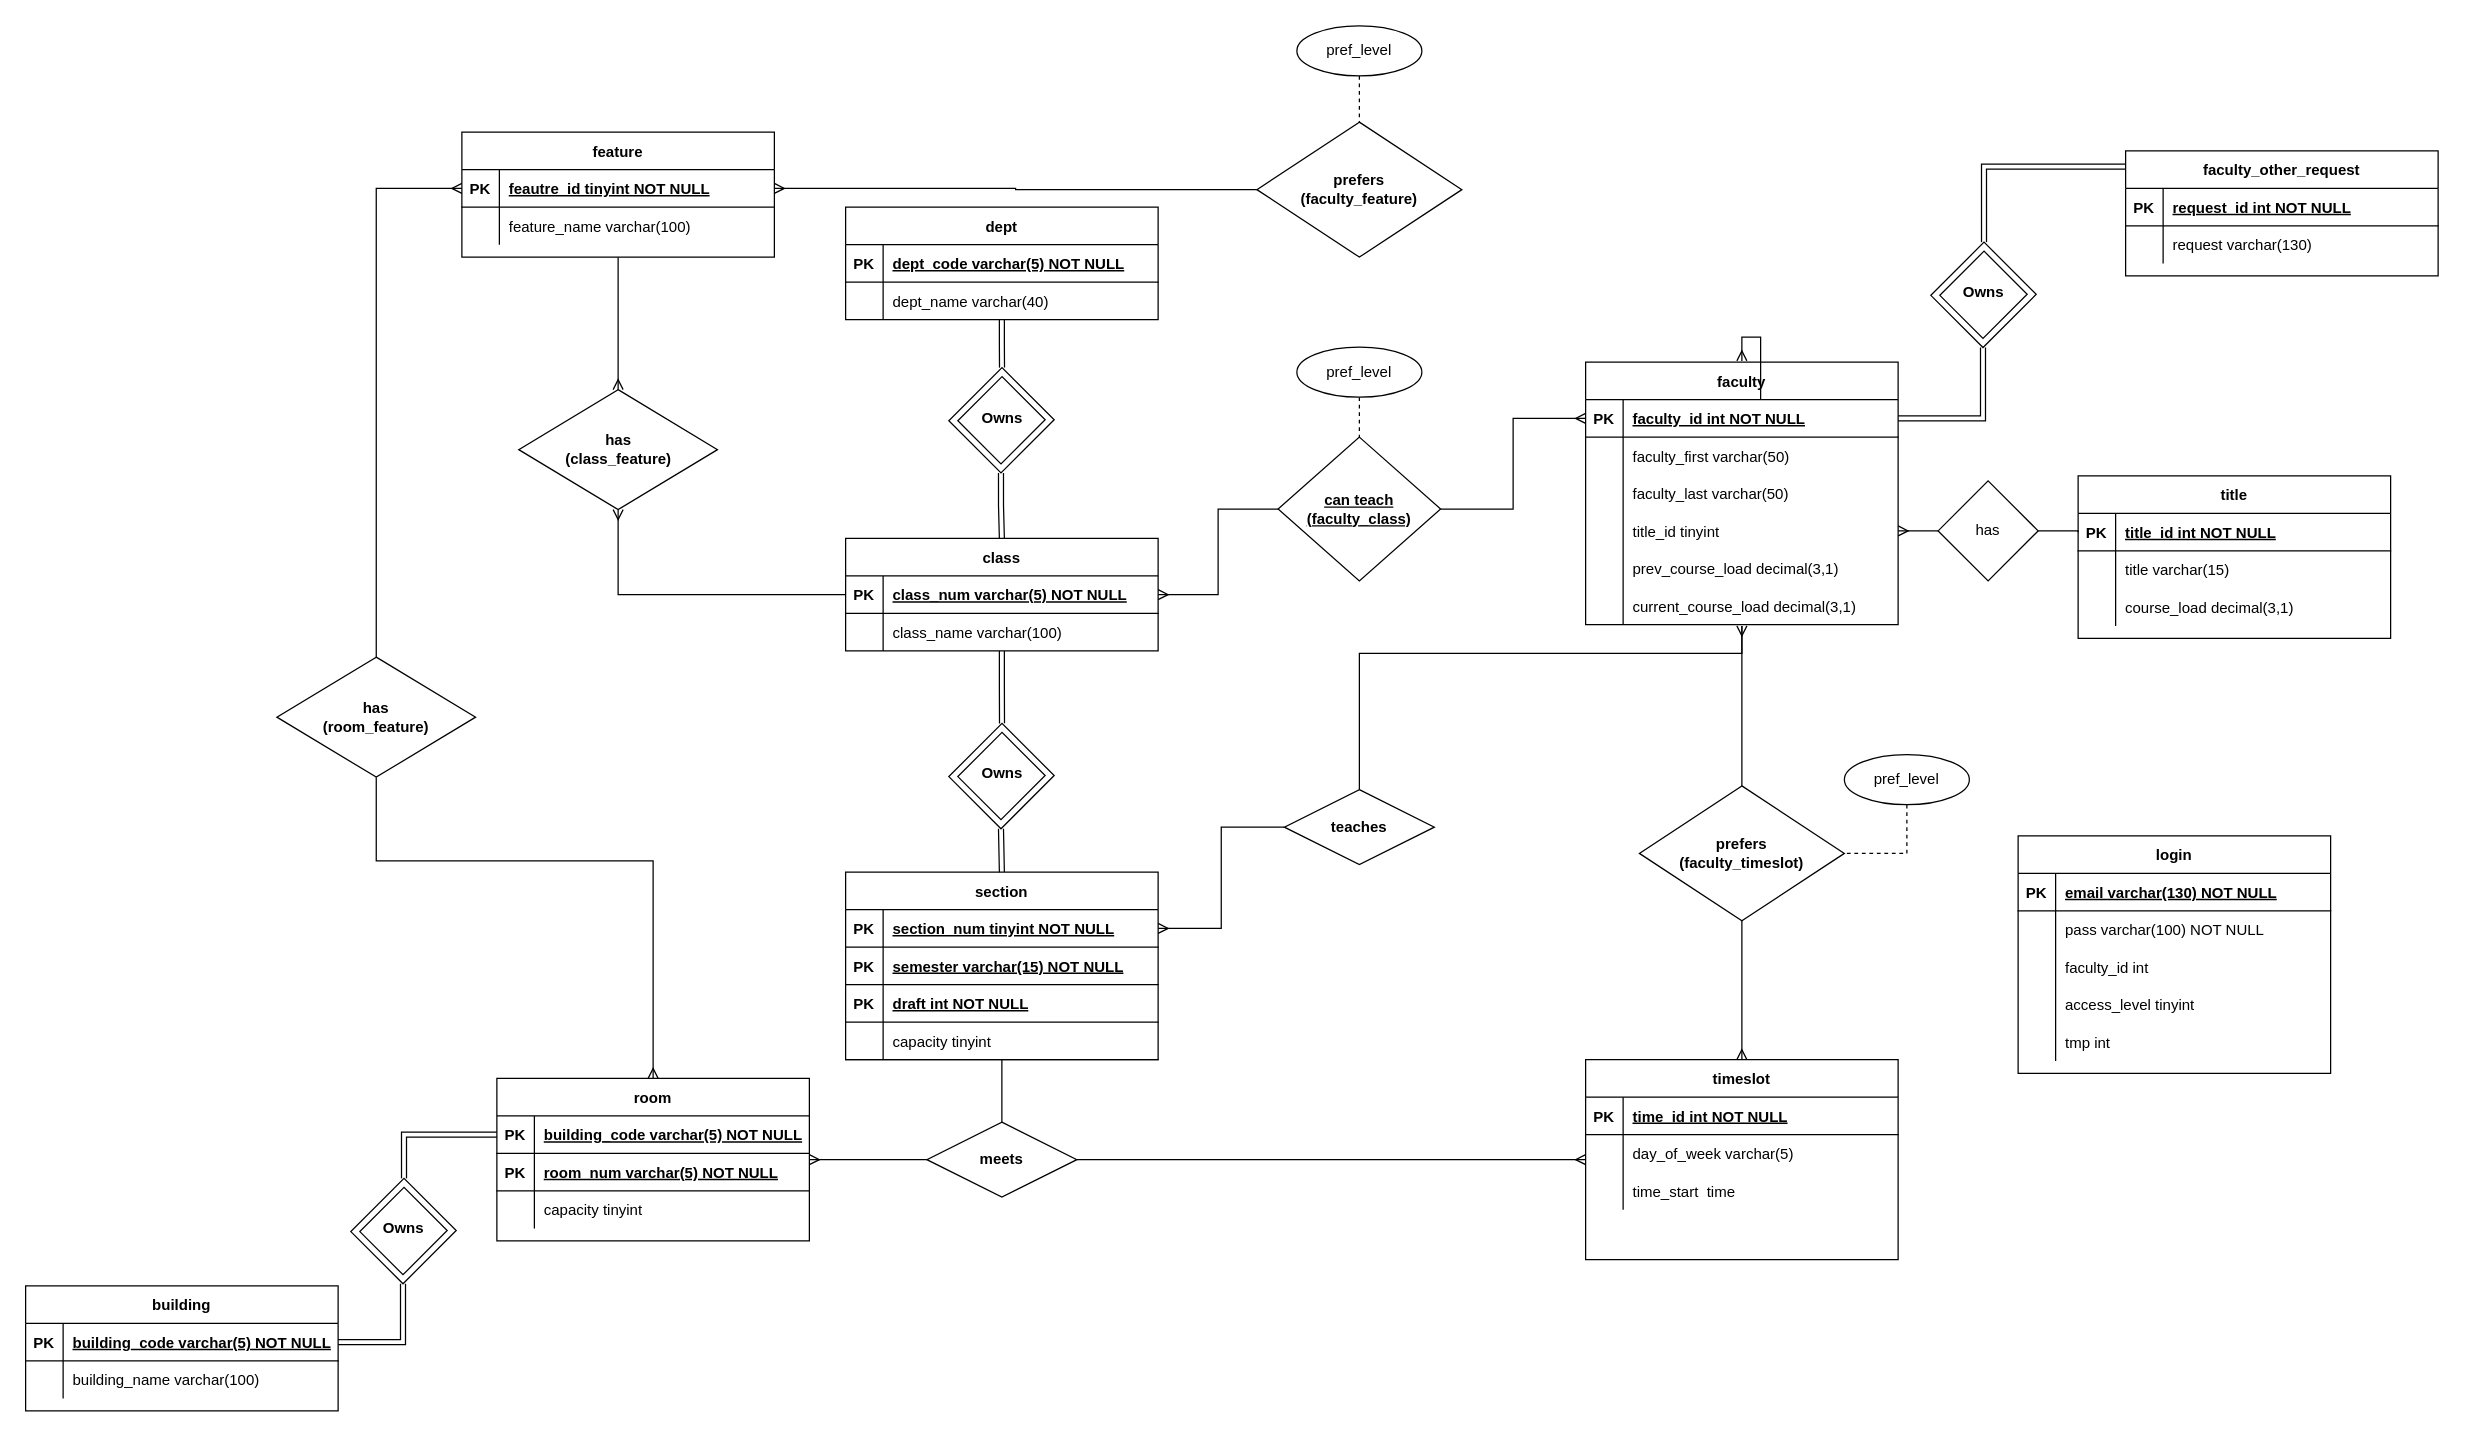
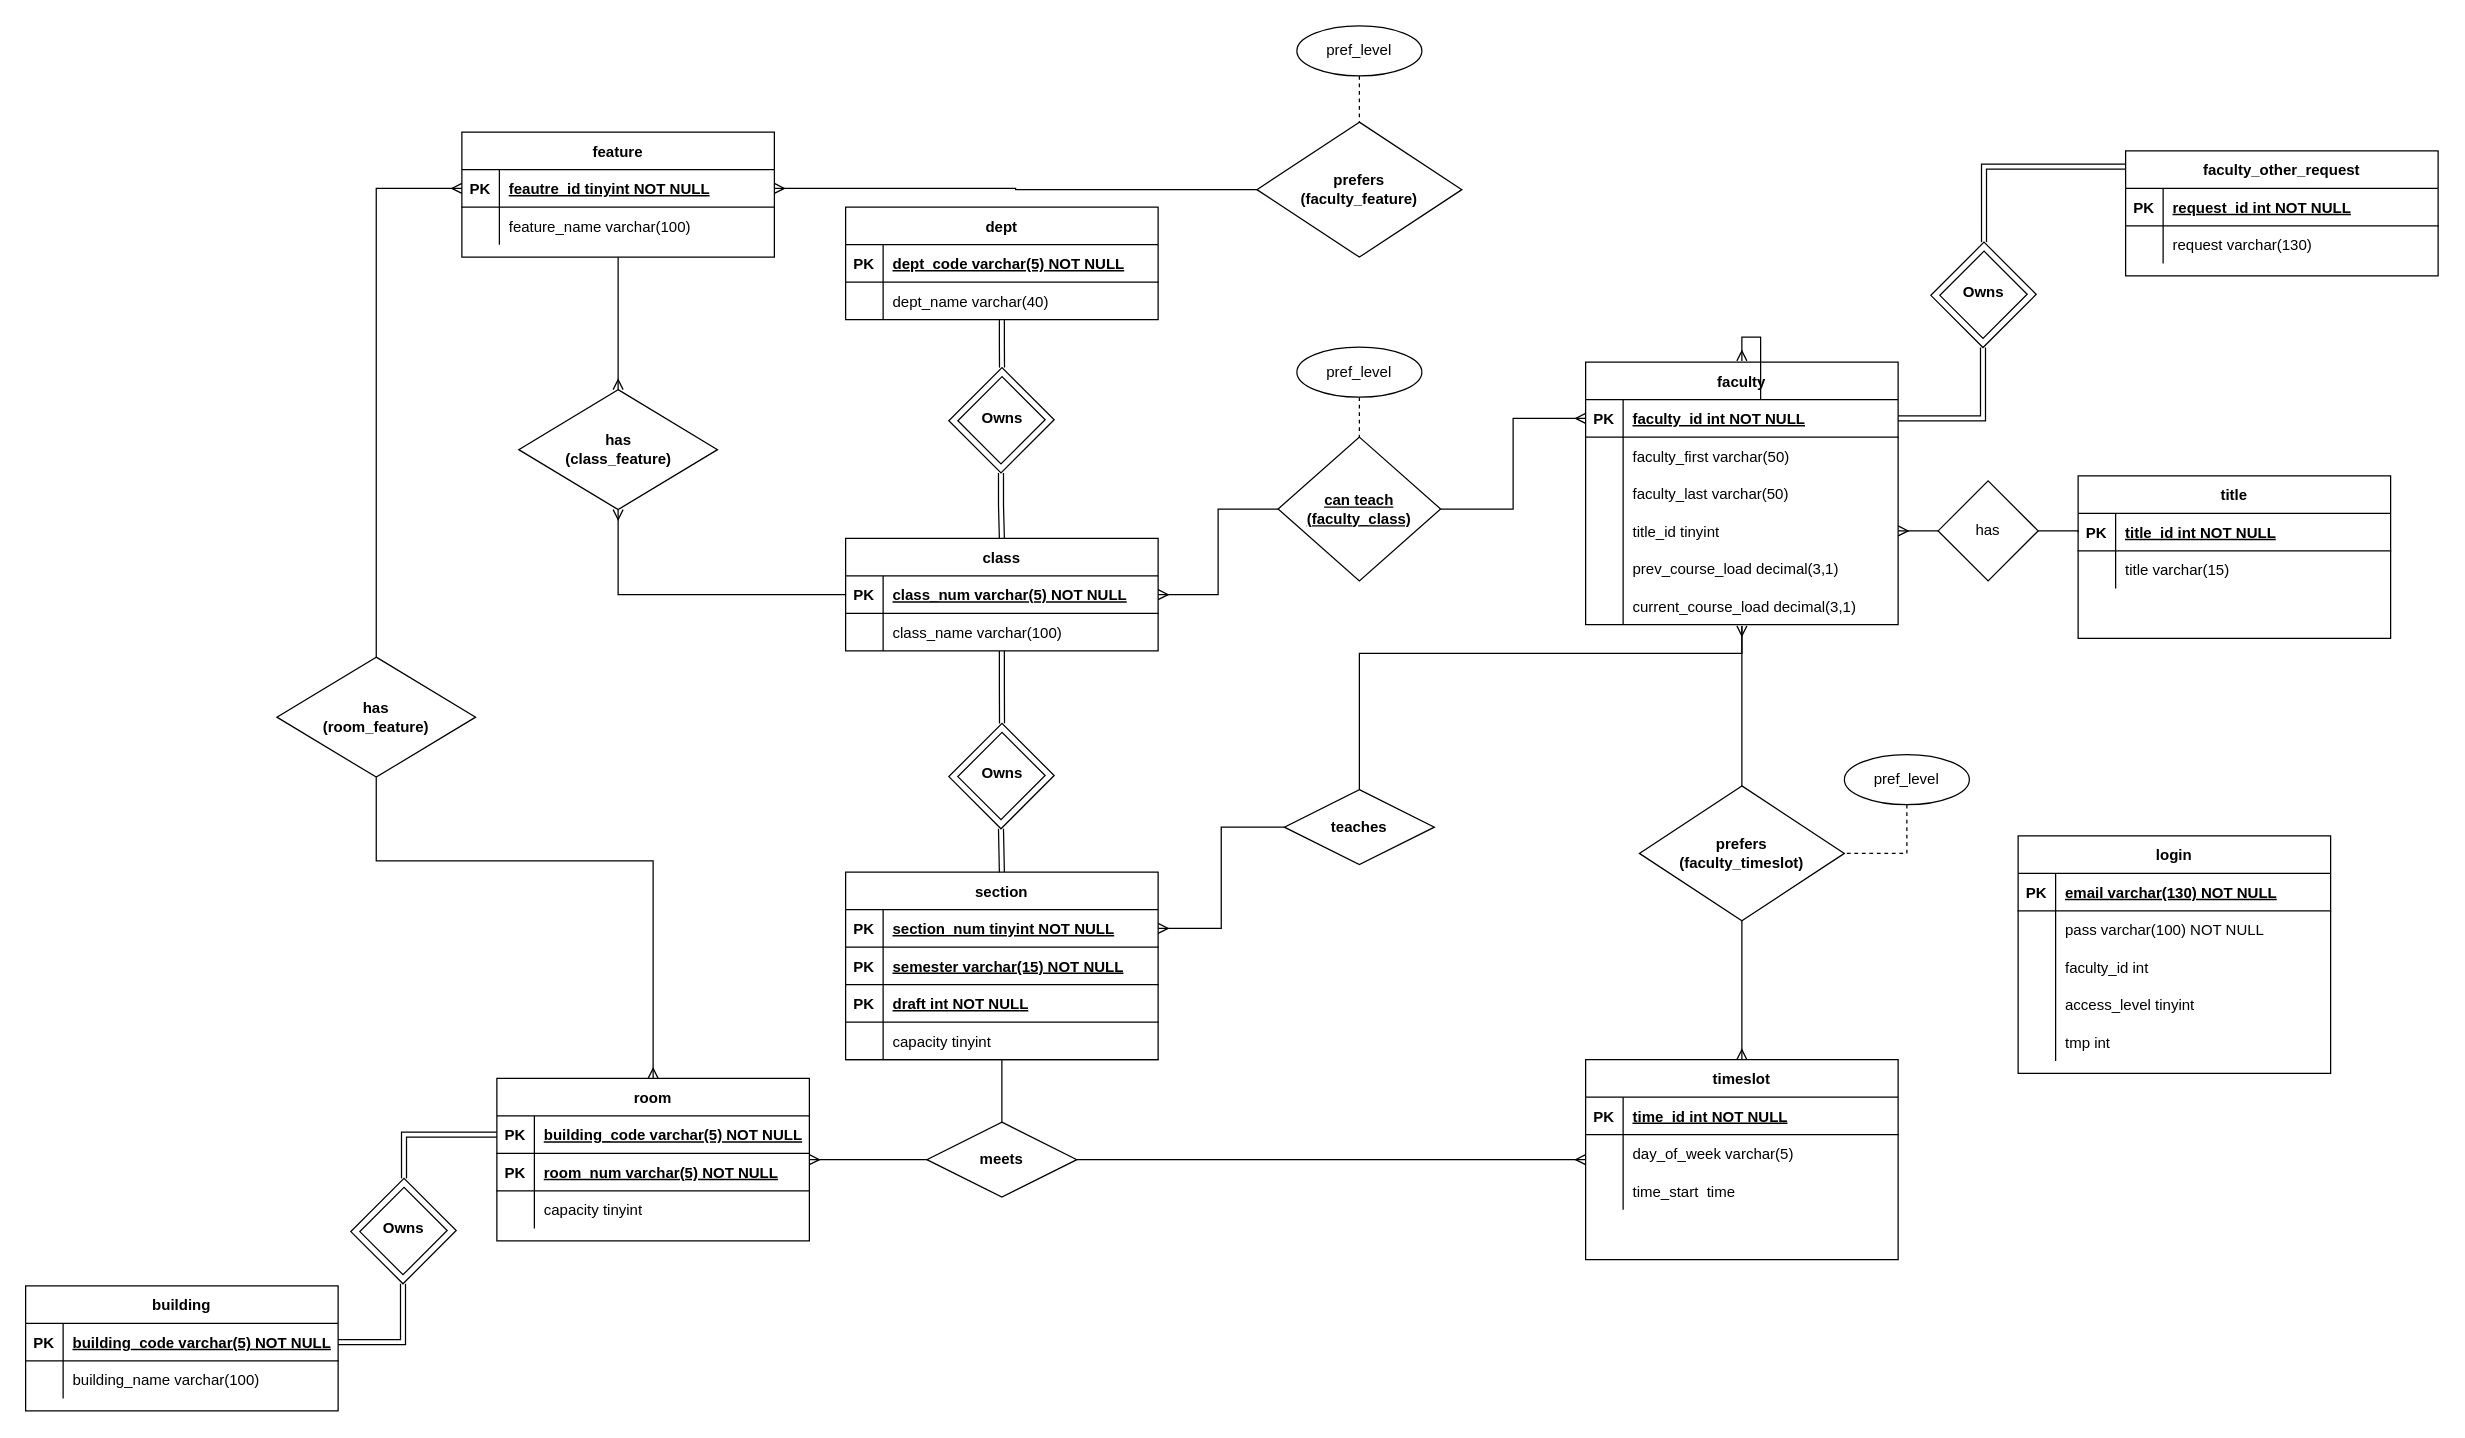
(2253, 607) -> none
